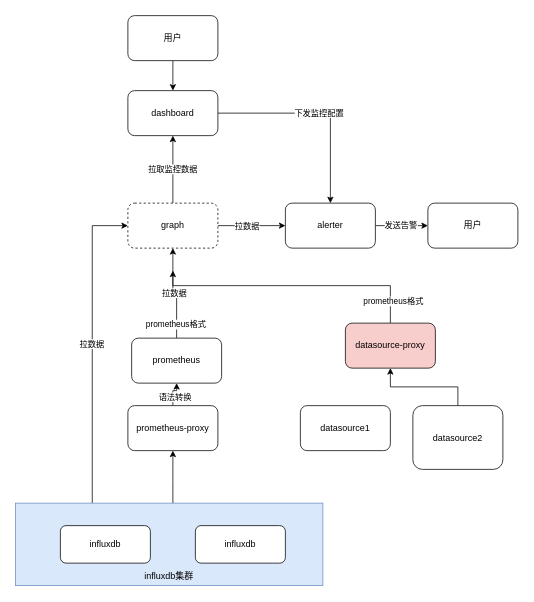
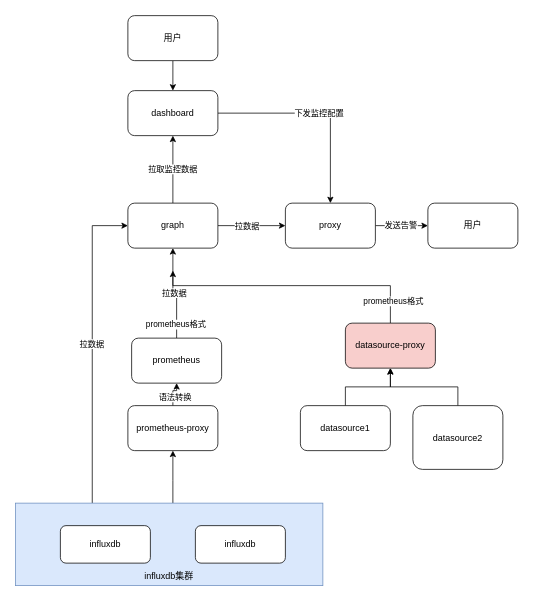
(173, 225) -> (173, 225)
(330, 225) -> (330, 225)
none -> (358, 387)
